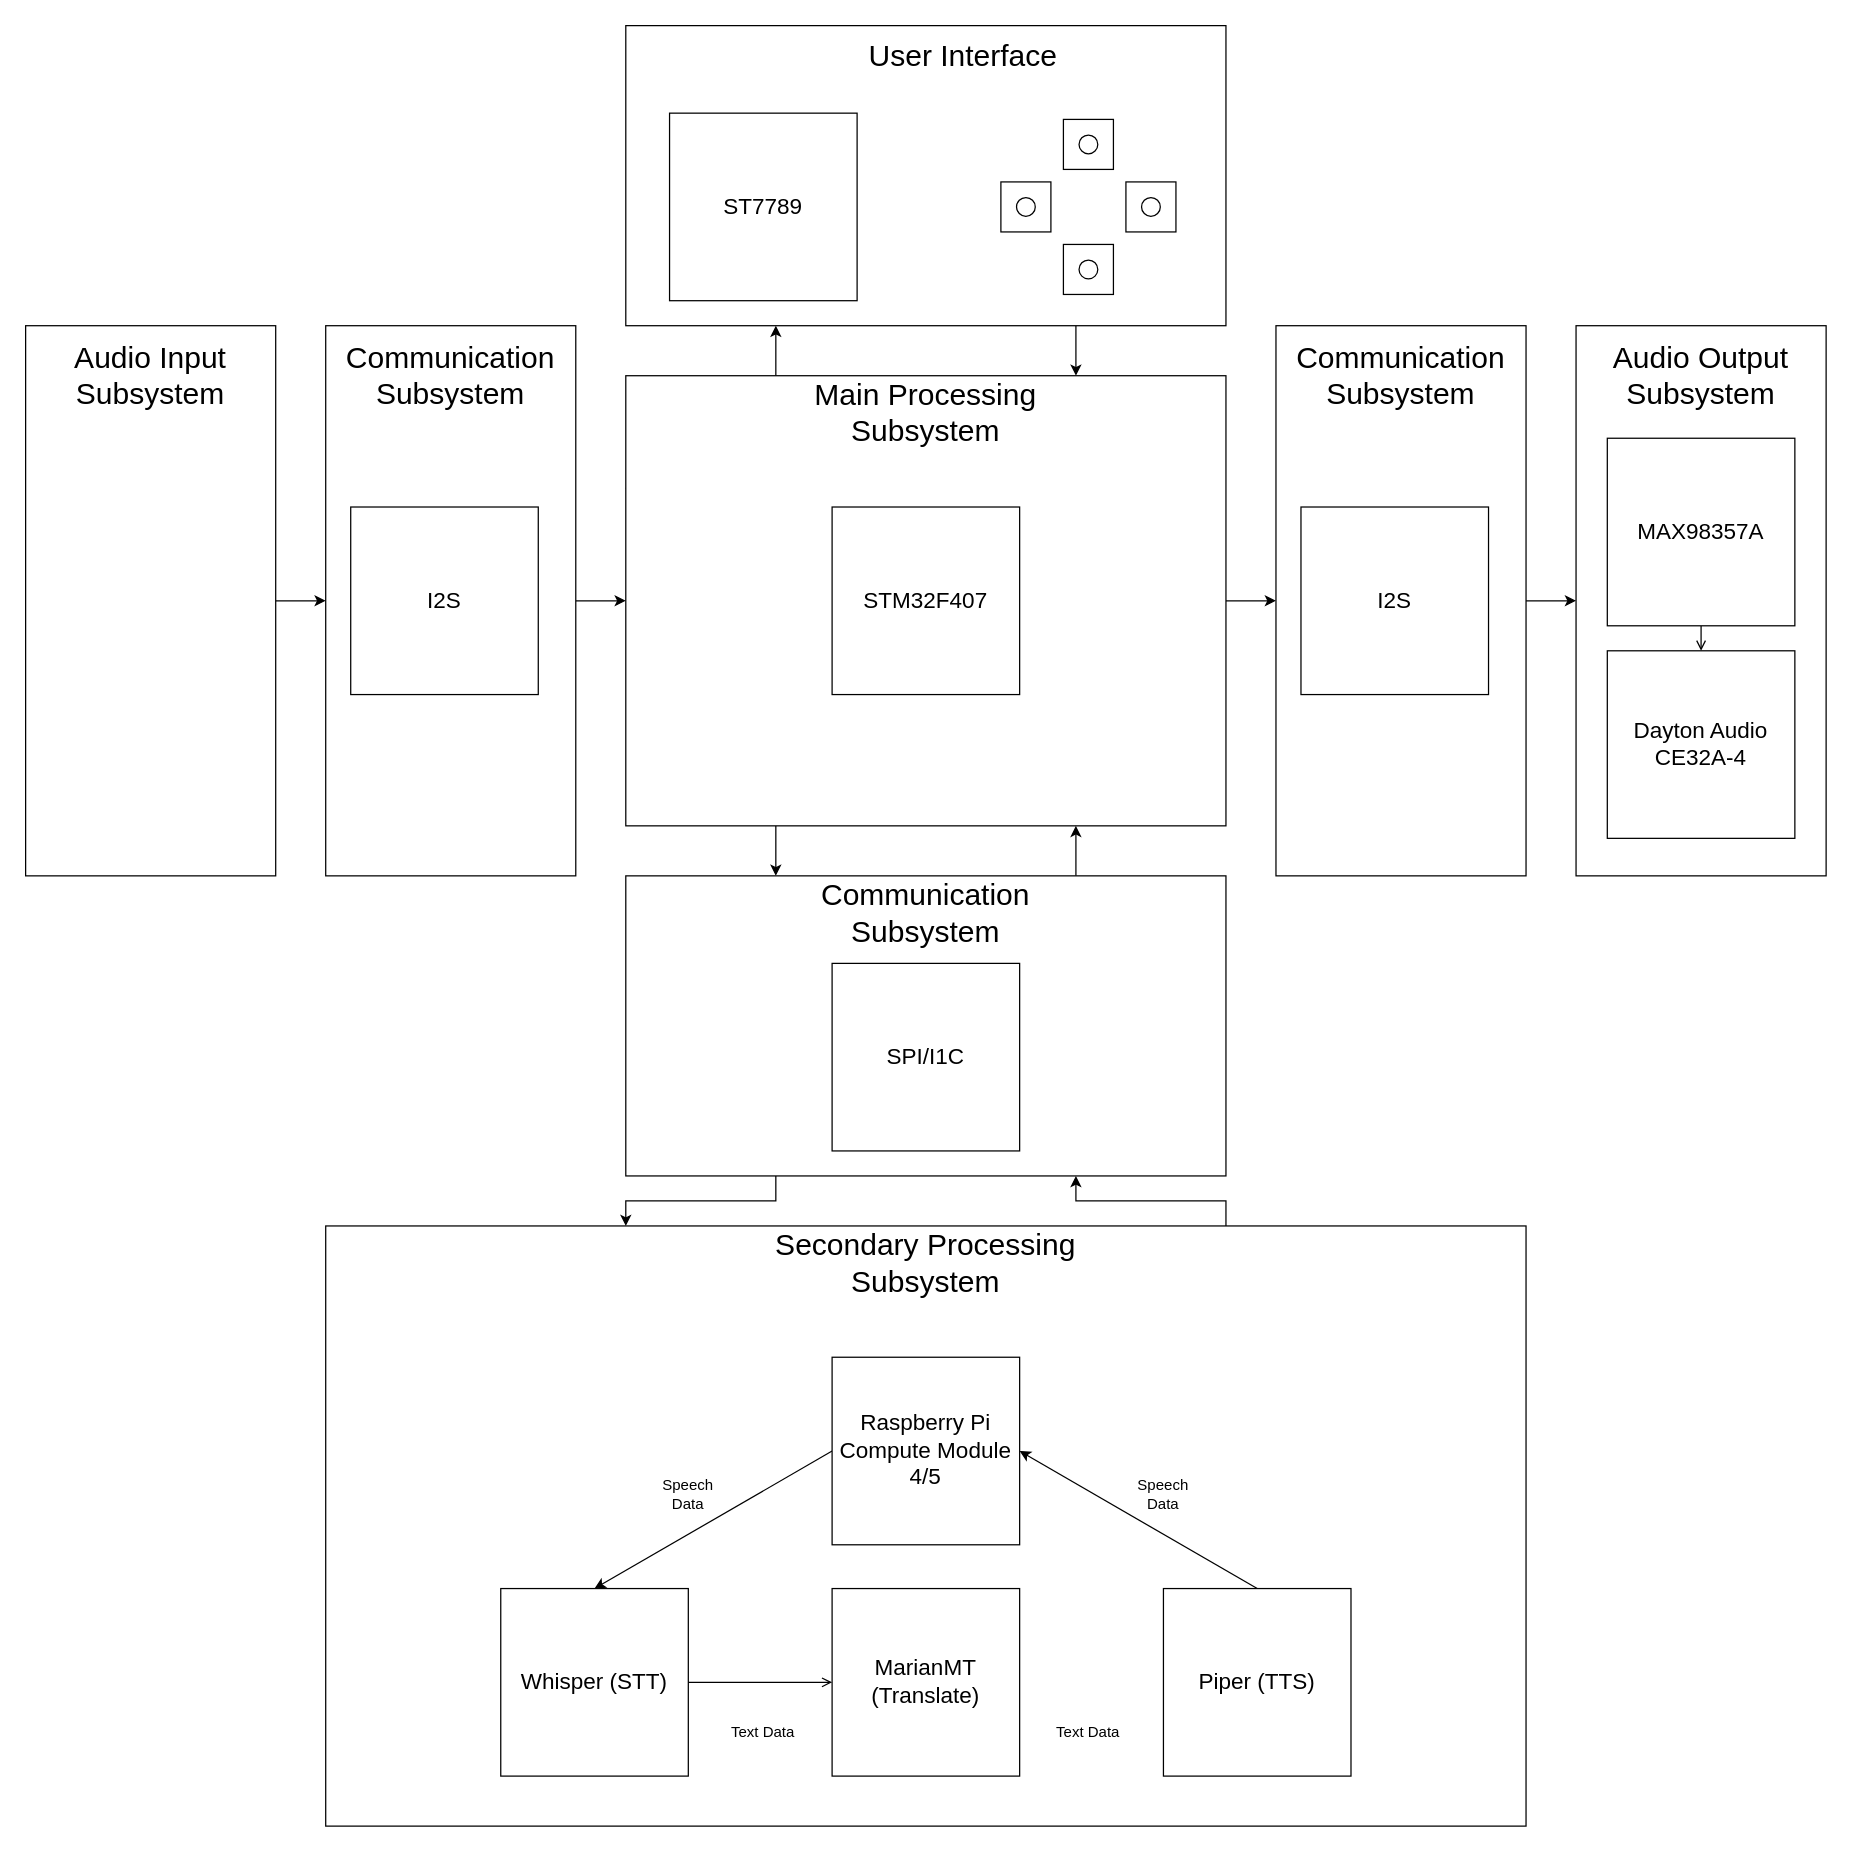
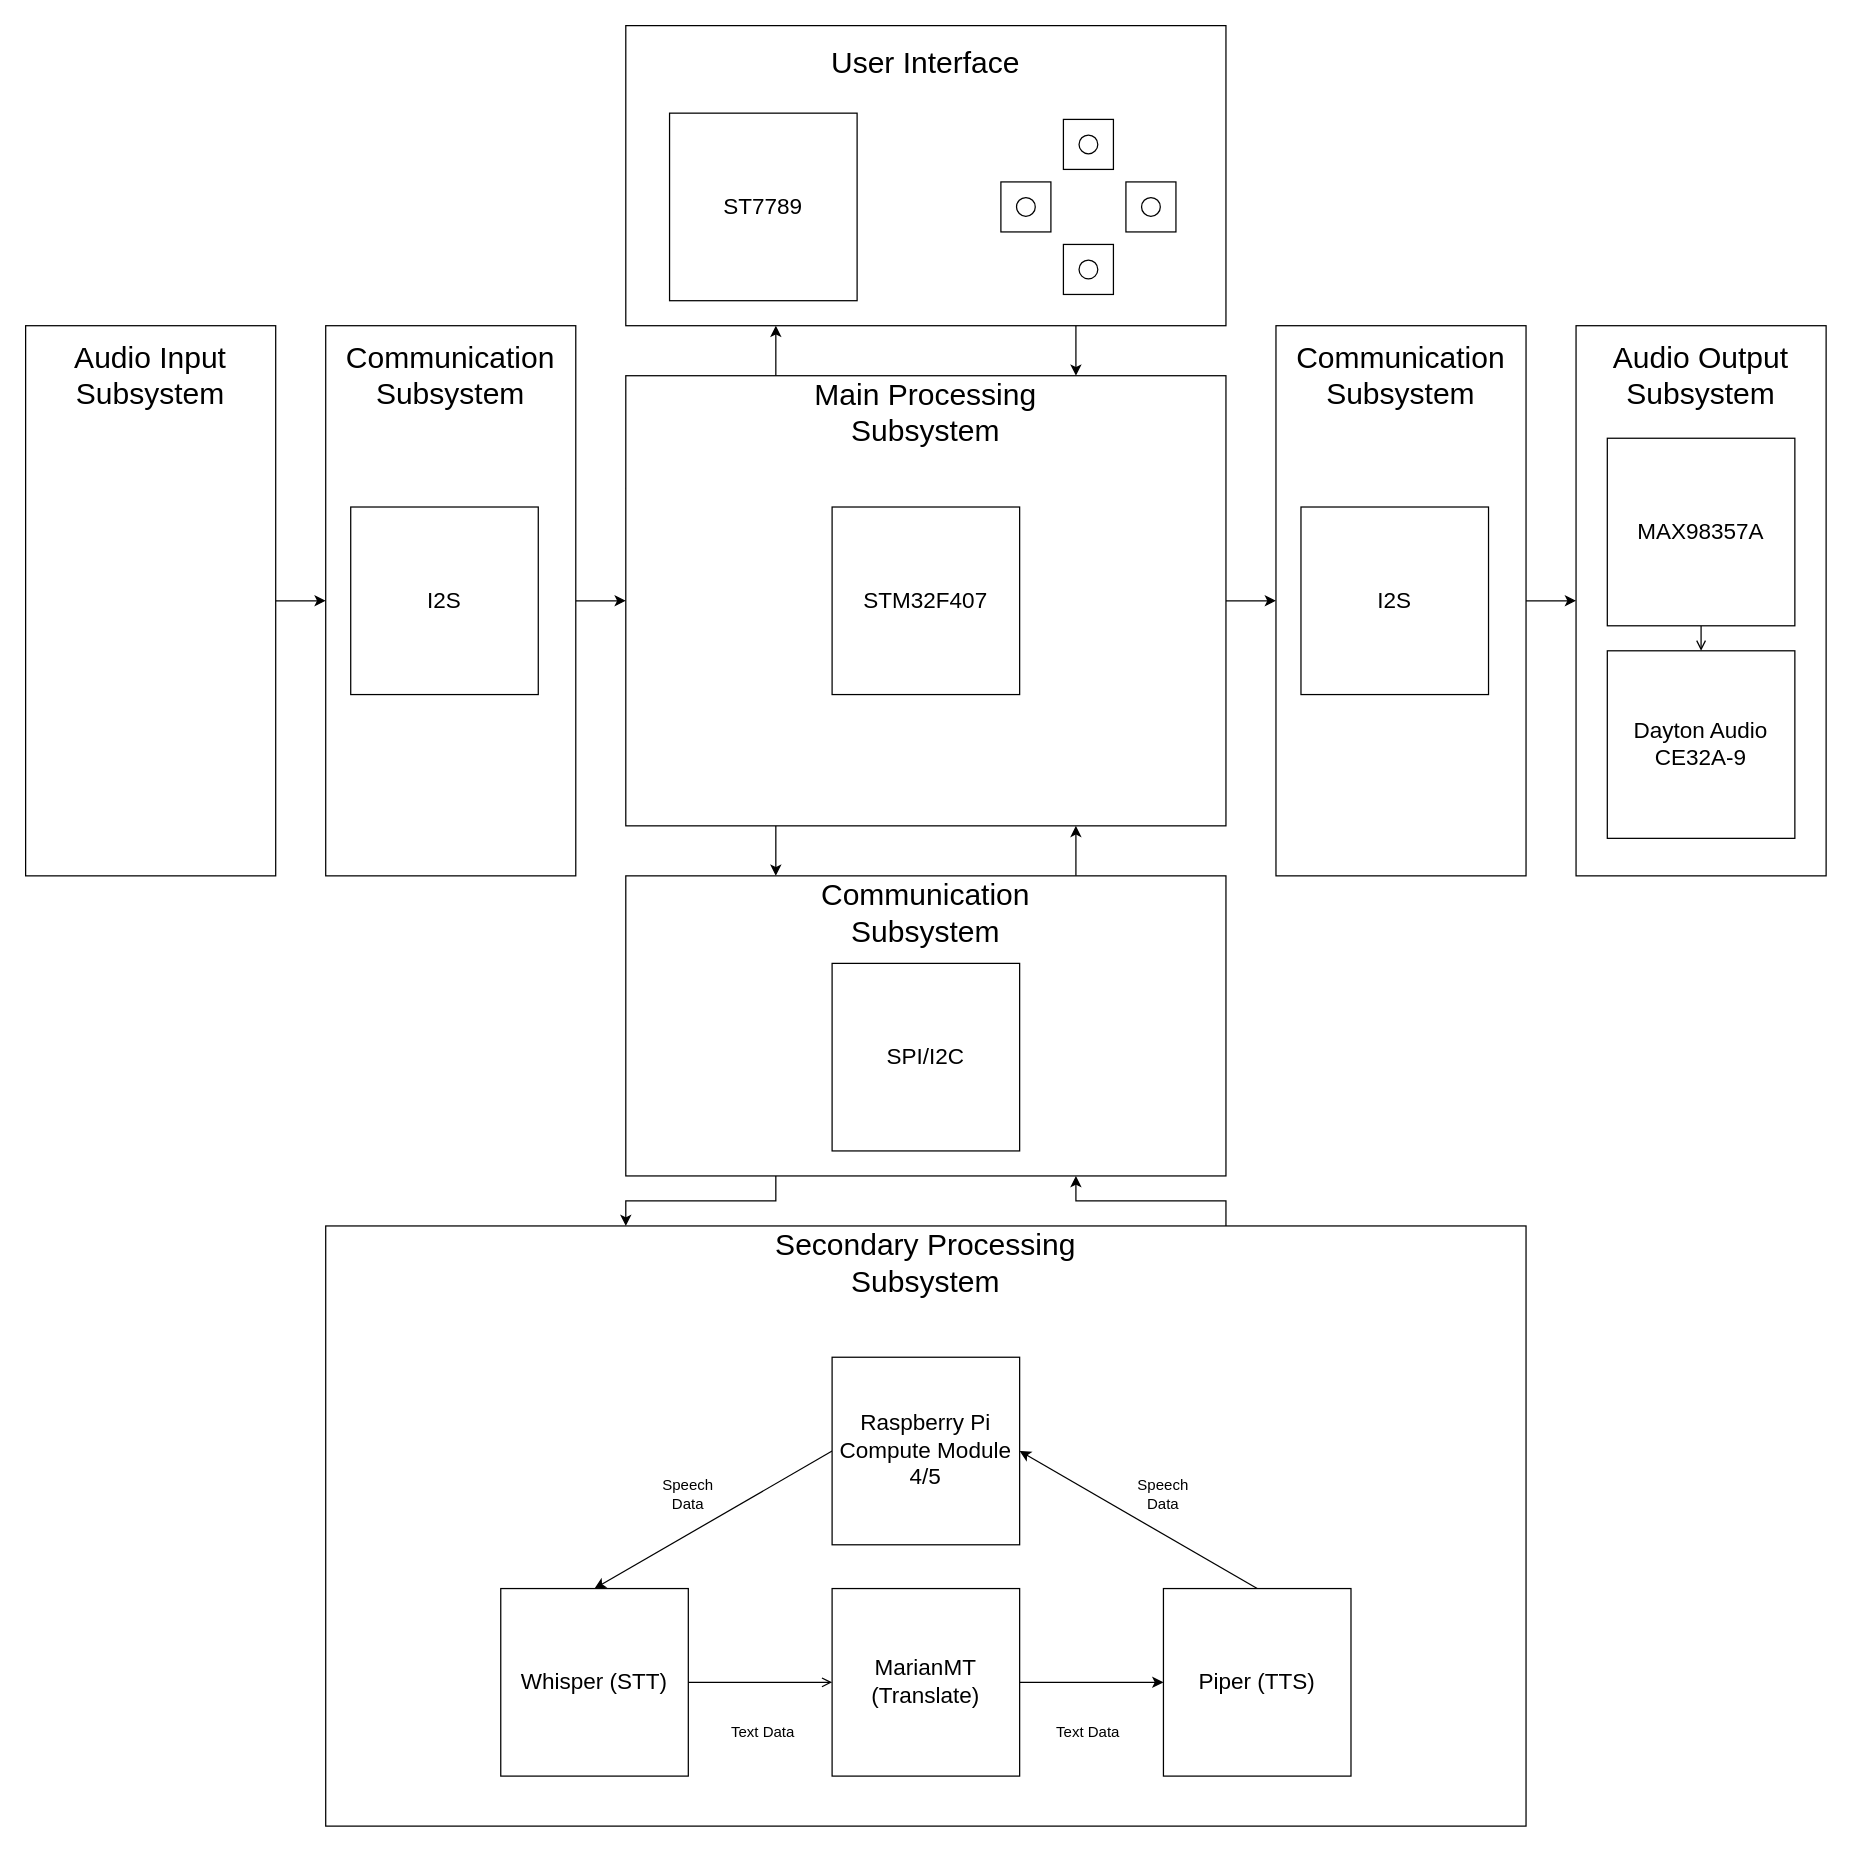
(963, 57) -> (926, 63)
(1701, 744) -> (1701, 744)
(926, 1057) -> (926, 1057)
none -> (1087, 1682)
